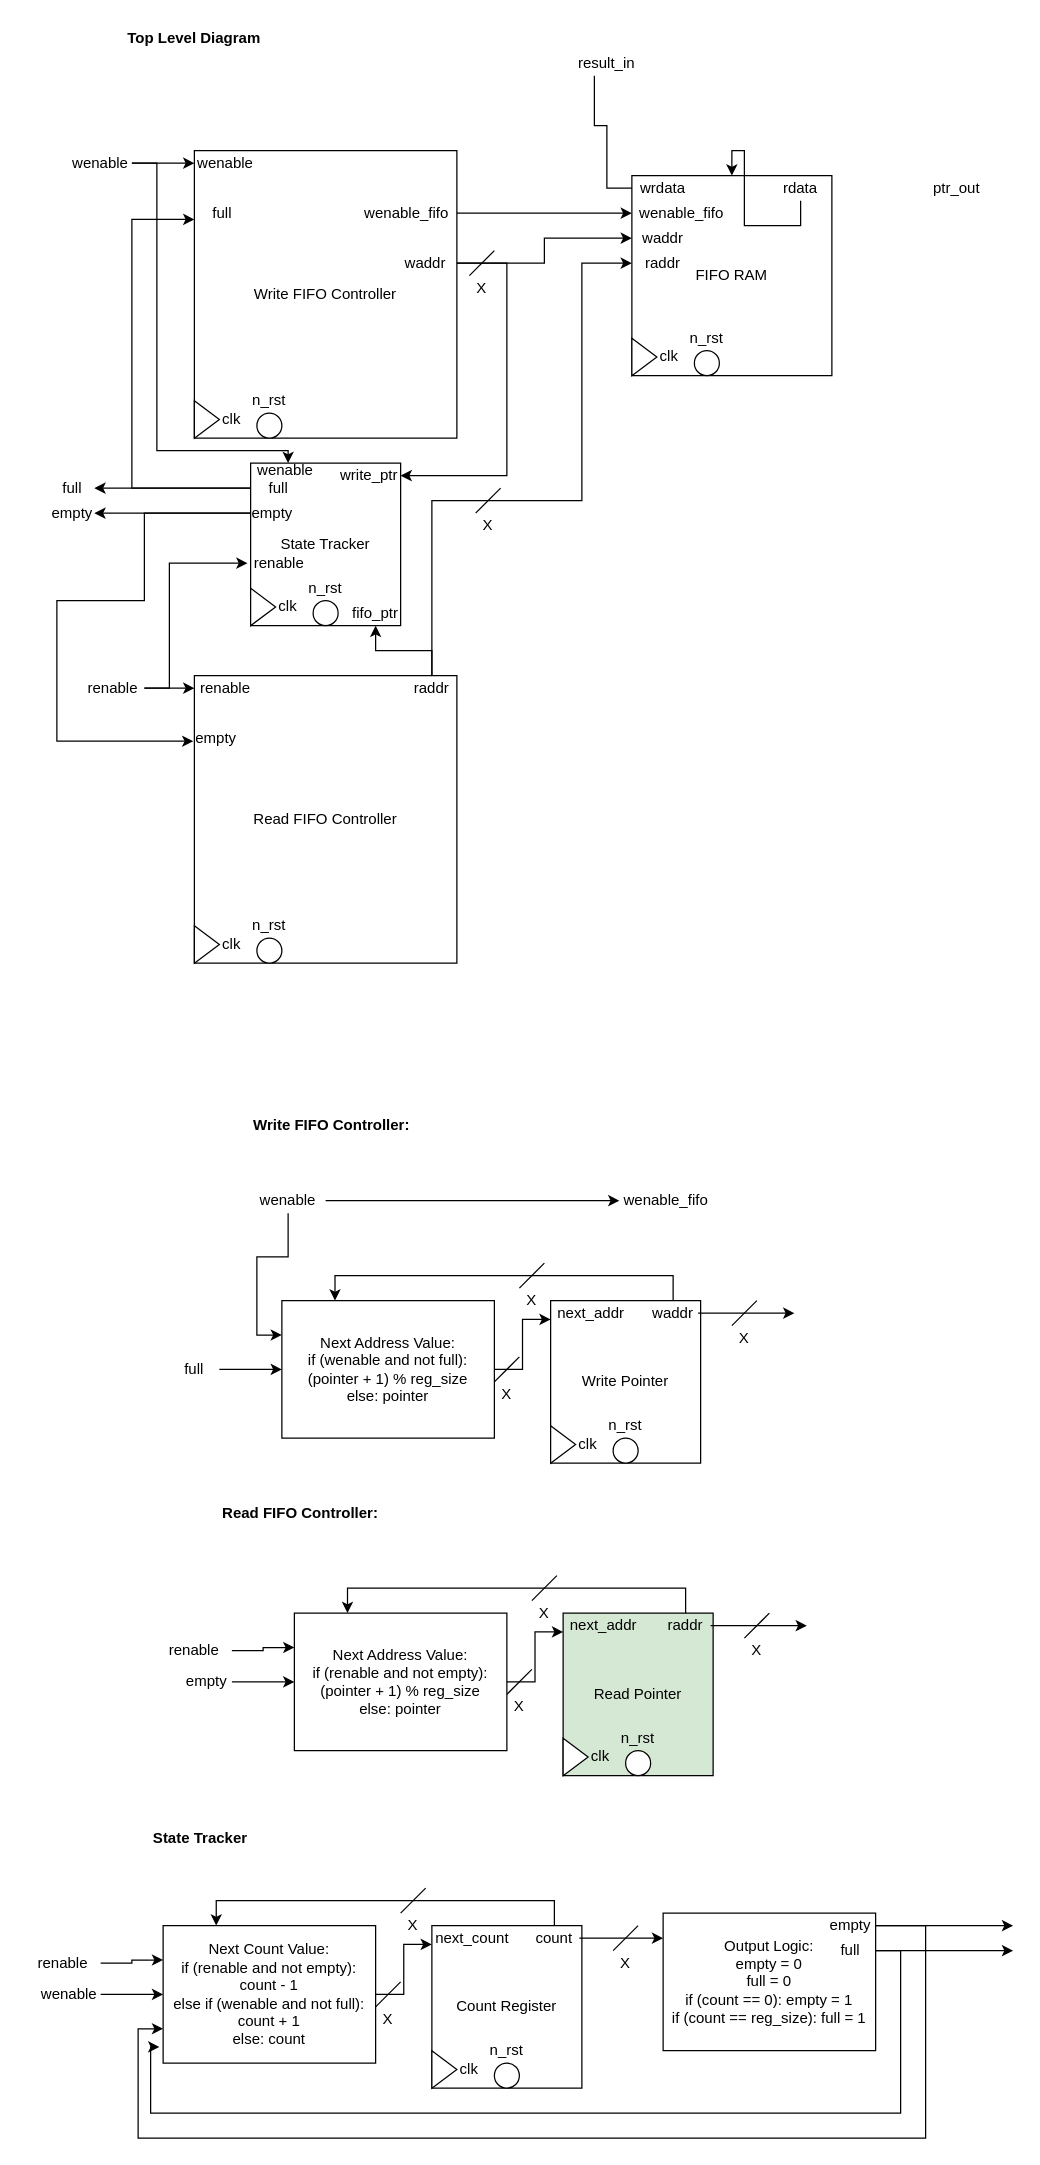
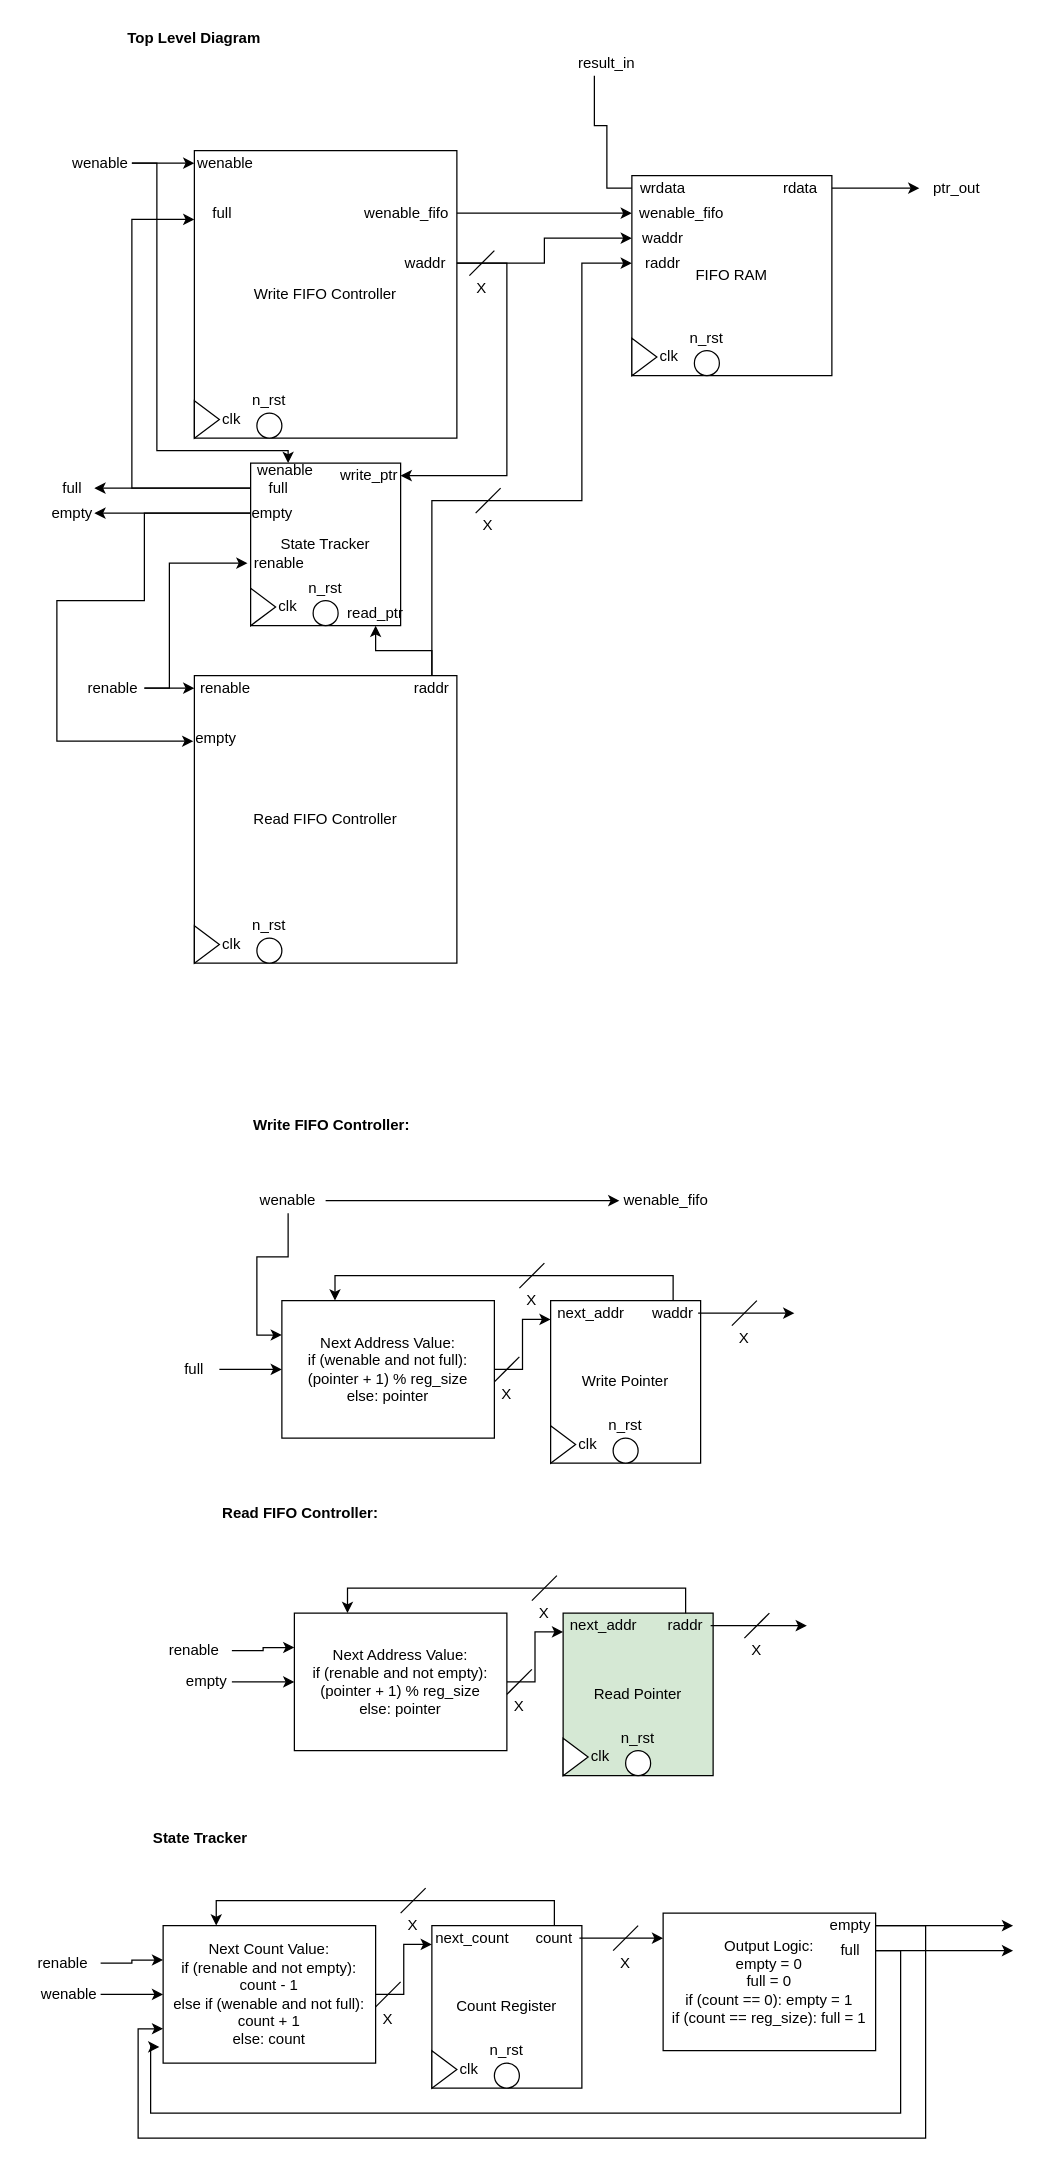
(744, 215) -> (871, 188)
(376, 613) -> (376, 613)
